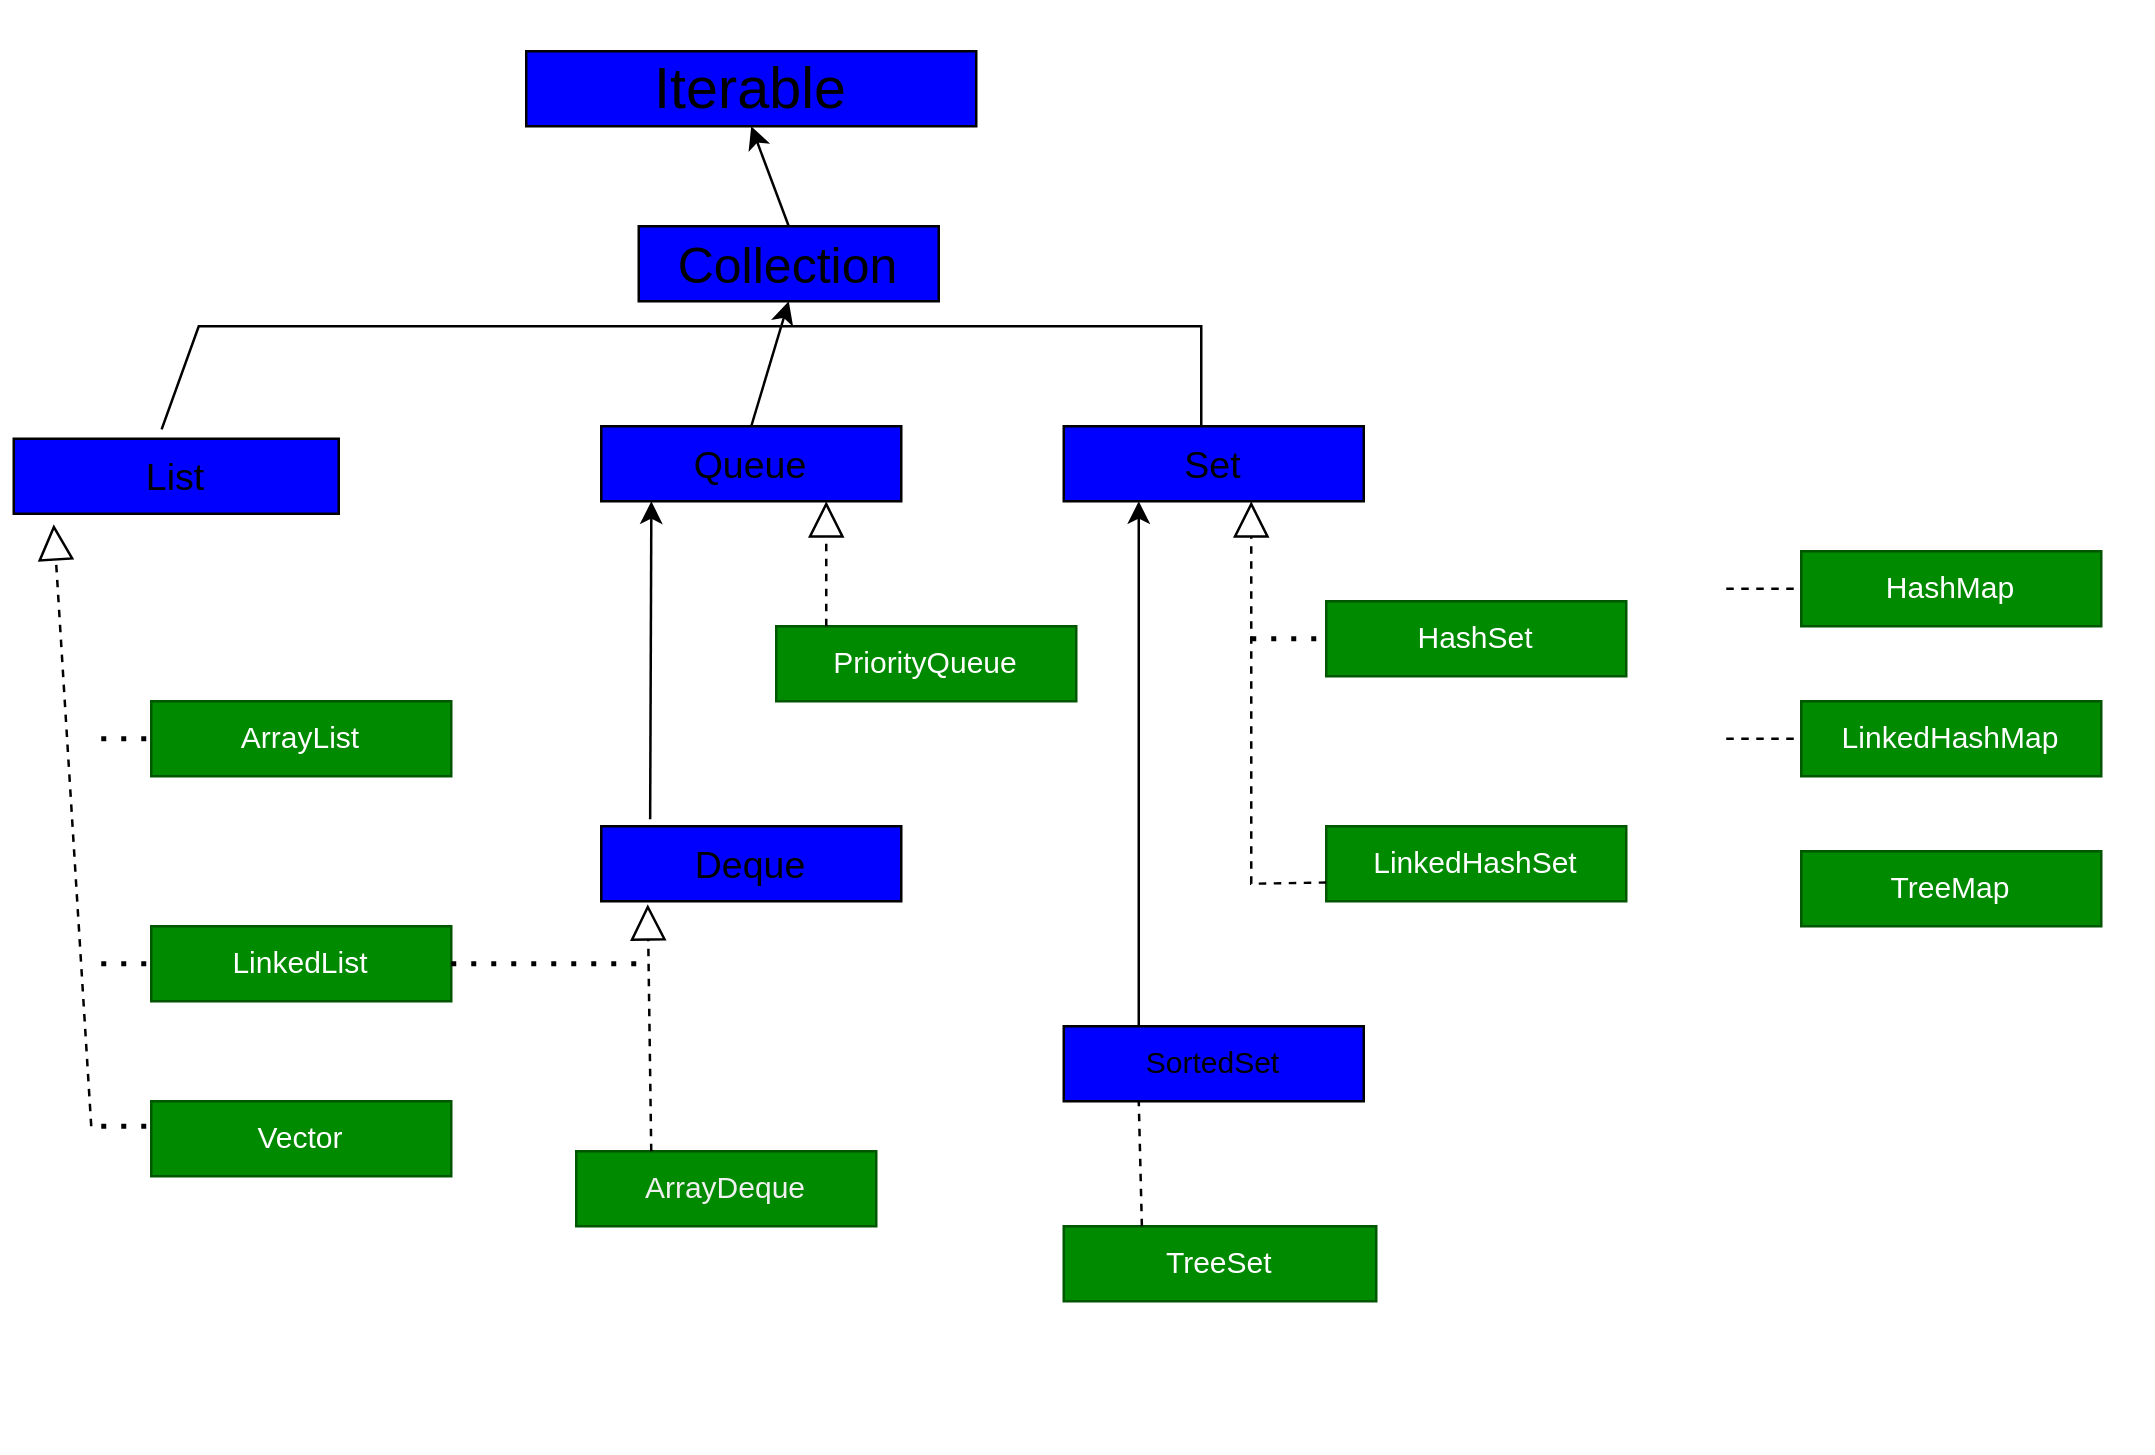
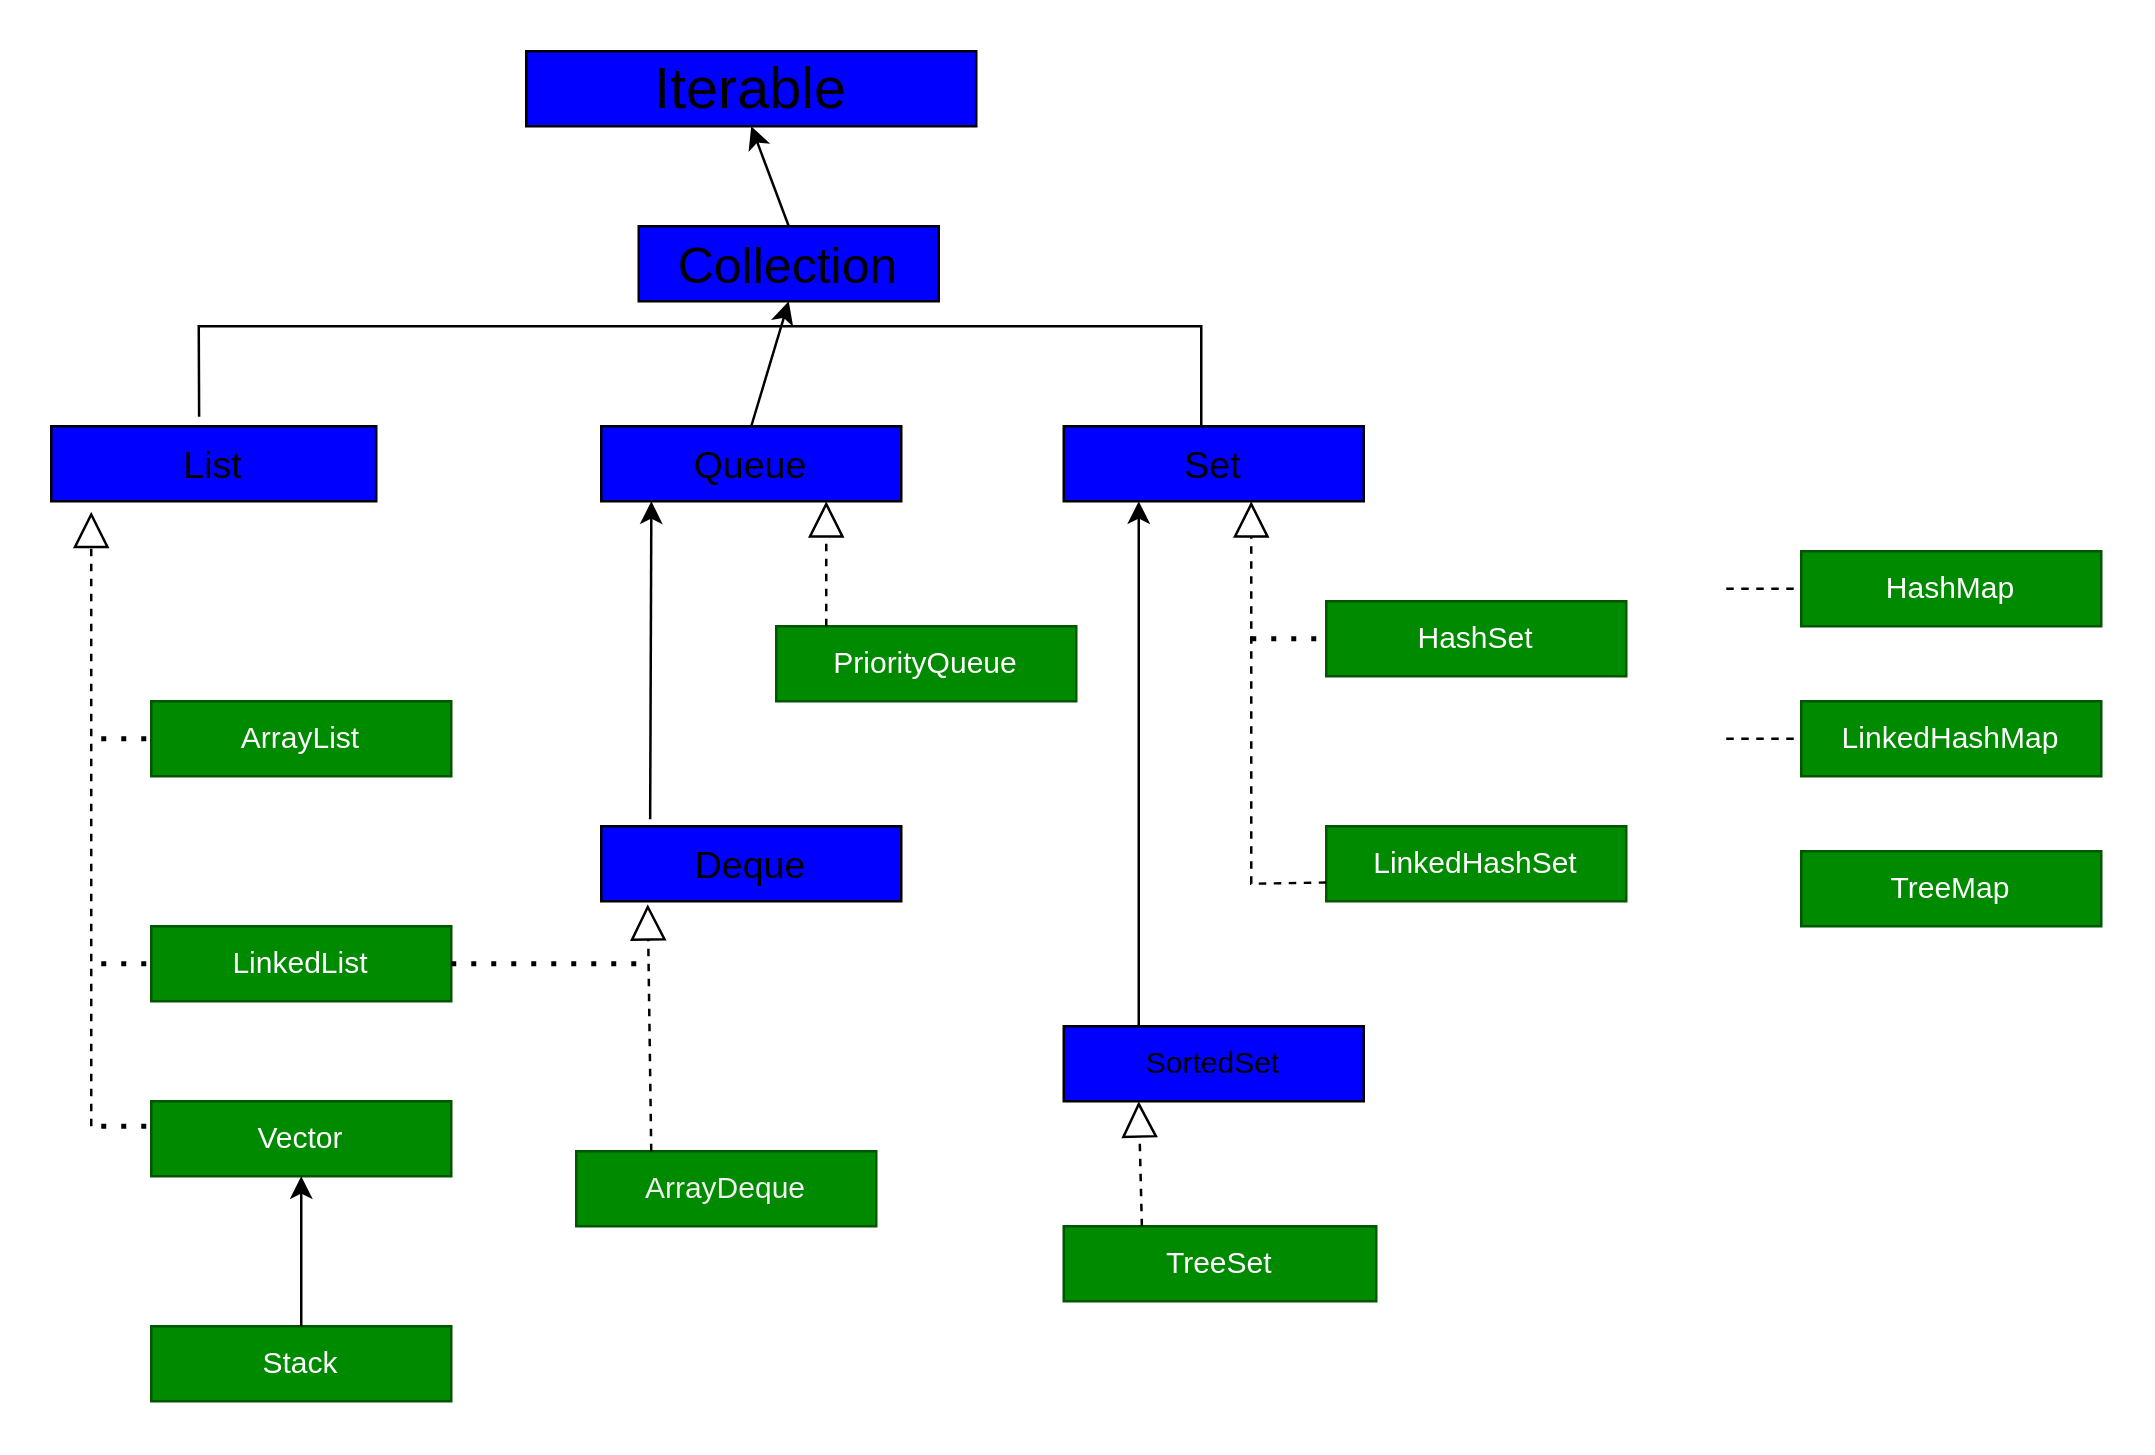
(176, 476) -> (214, 464)
(1139, 1121) -> (1140, 1138)
none -> (301, 1259)
none -> (301, 1364)
